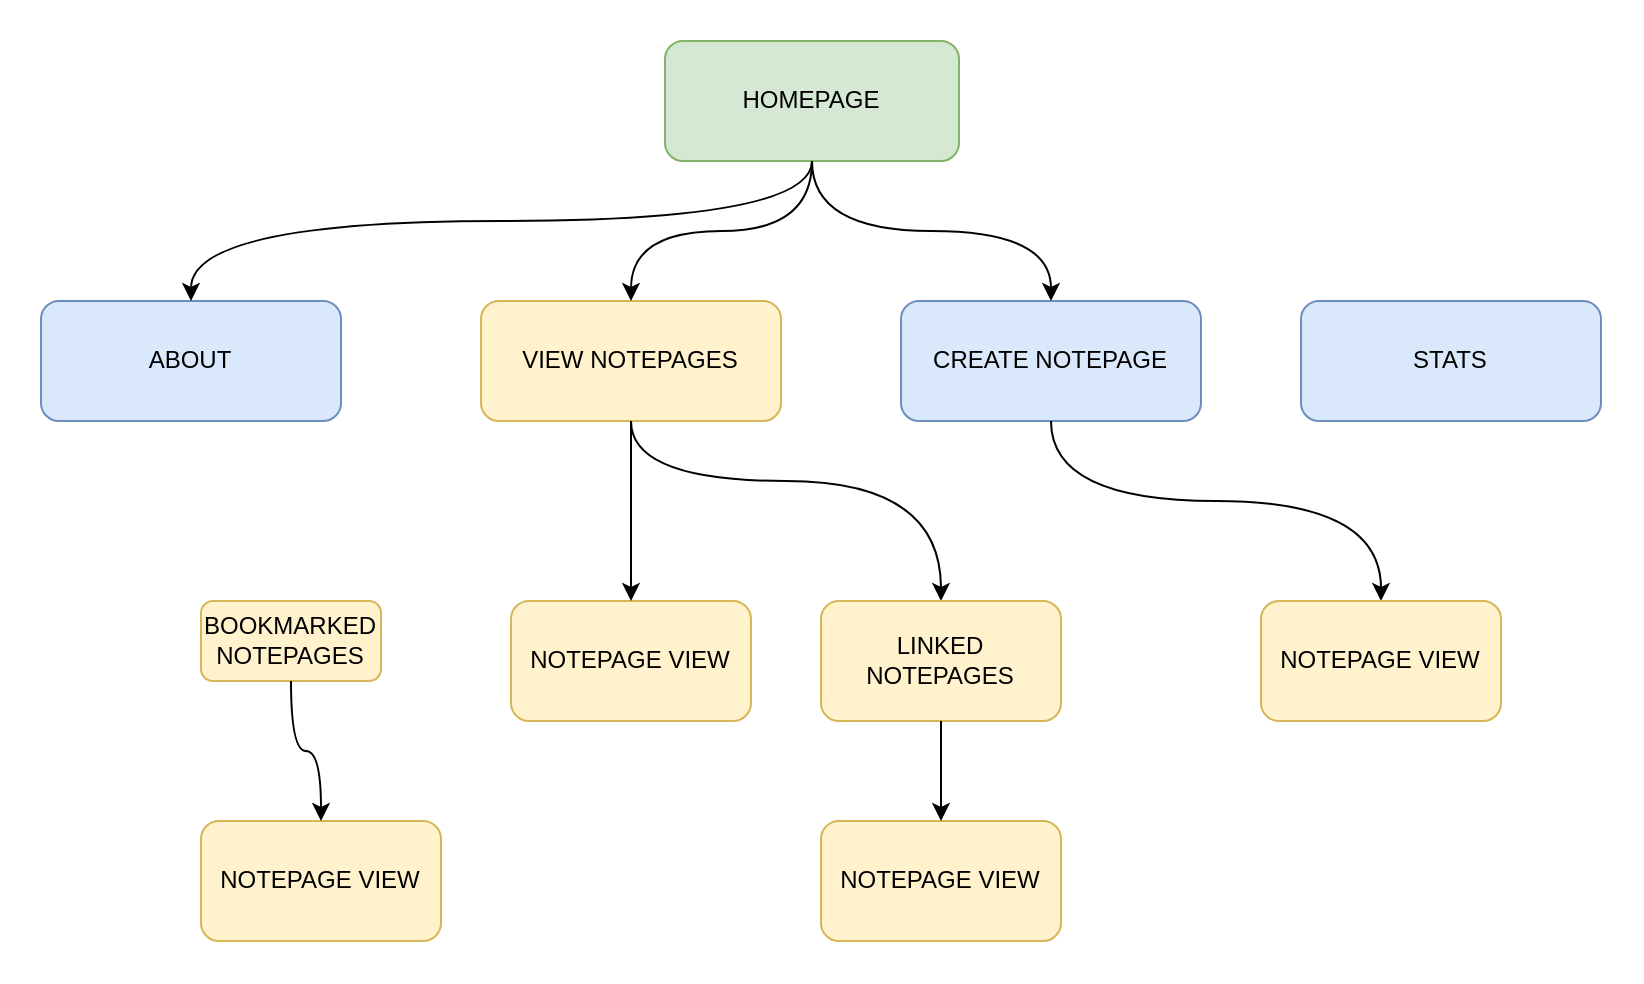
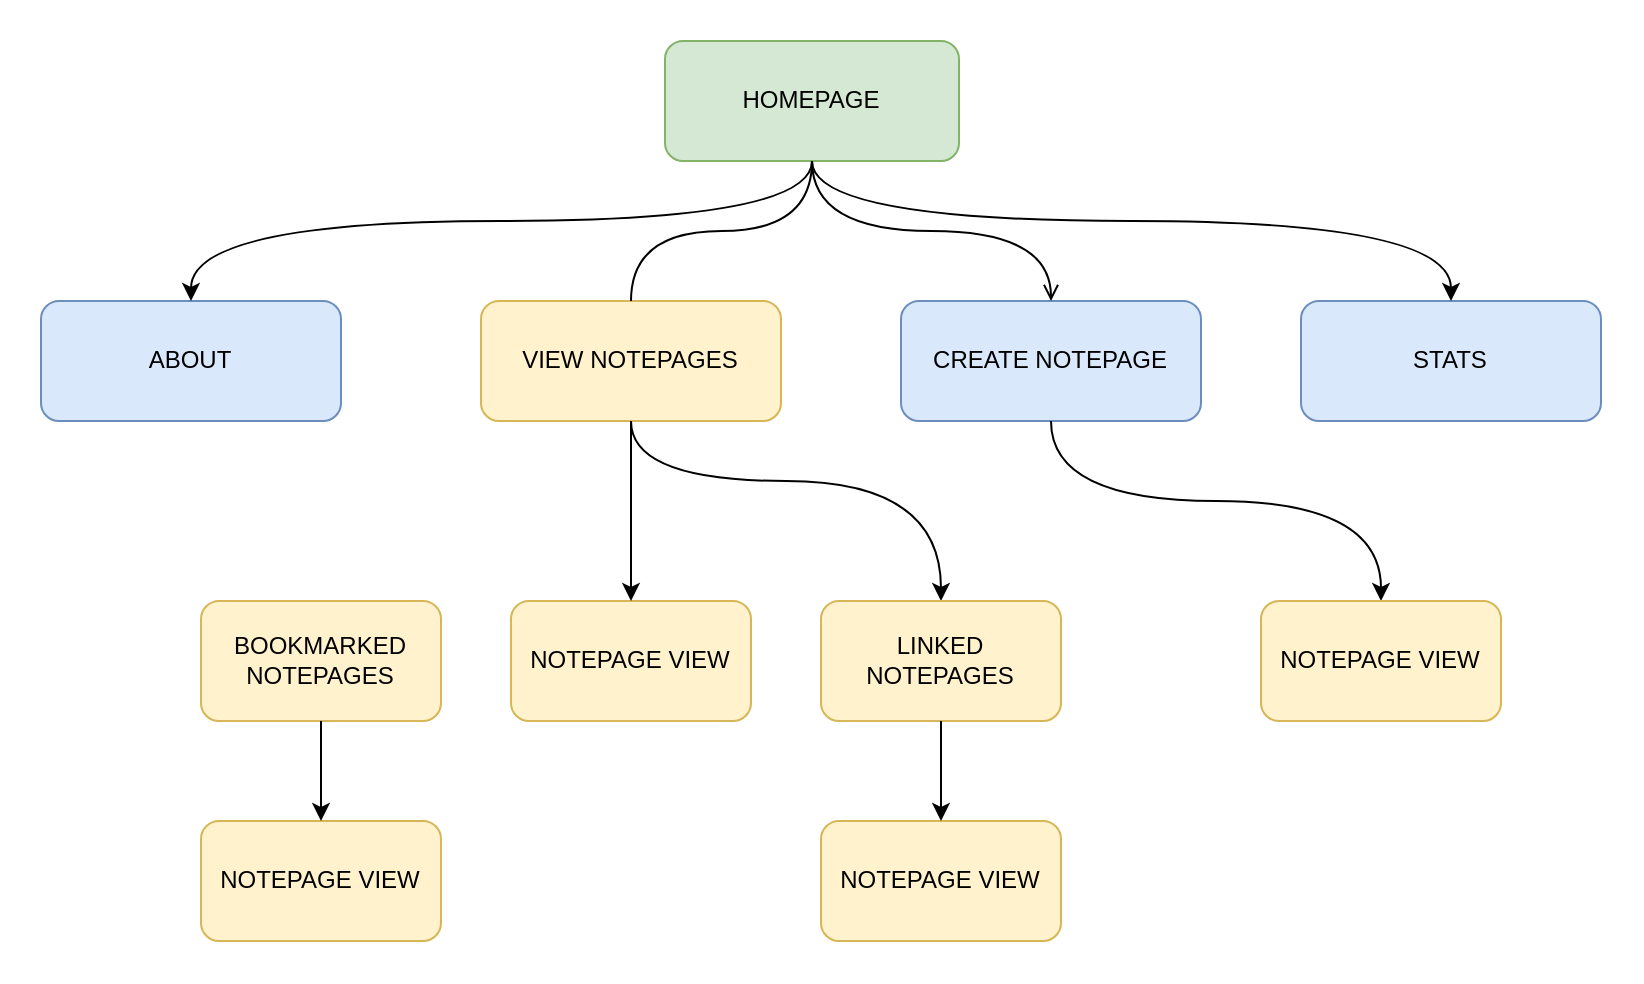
none -> (1140, 221)
(1025, 247) -> (1026, 250)
(650, 248) -> (647, 255)
(291, 641) -> (321, 661)
